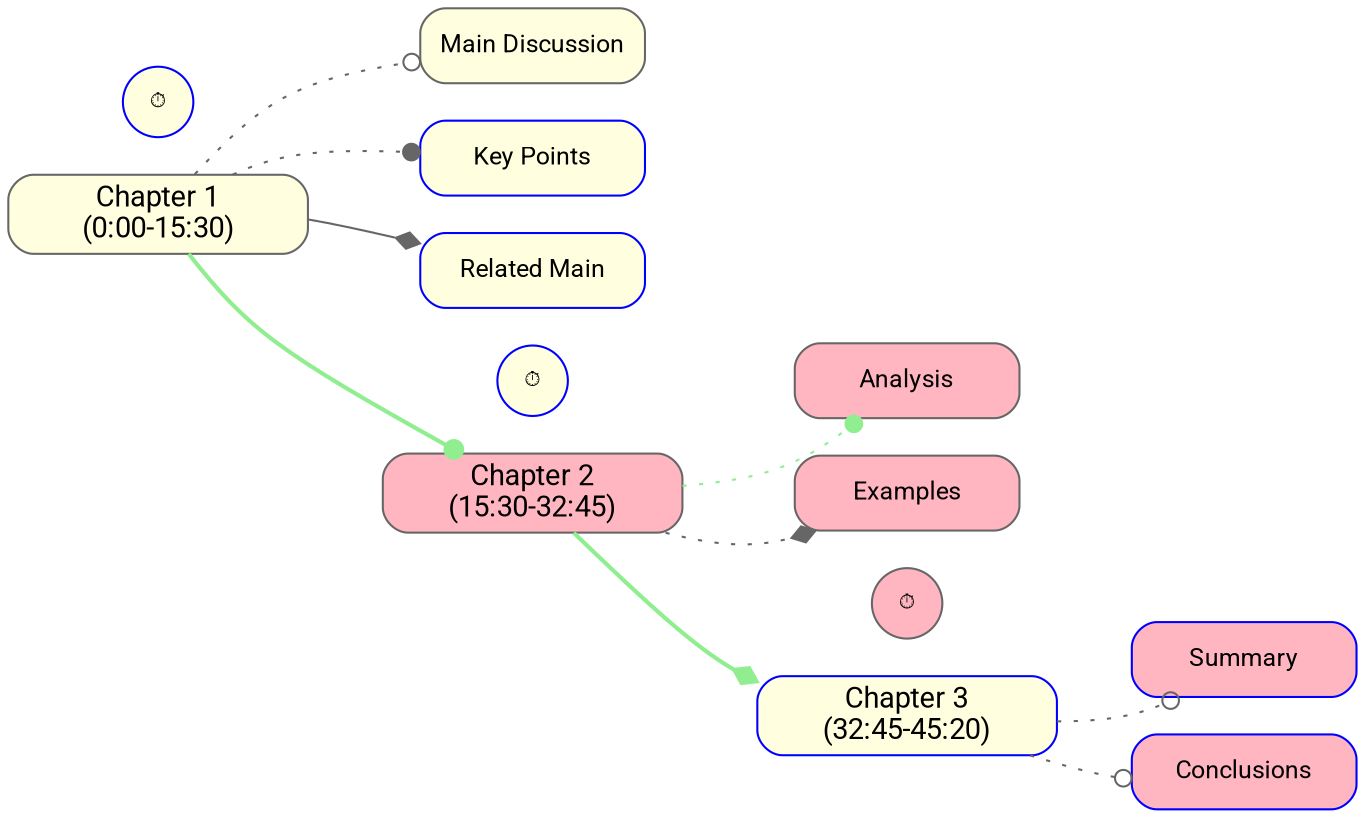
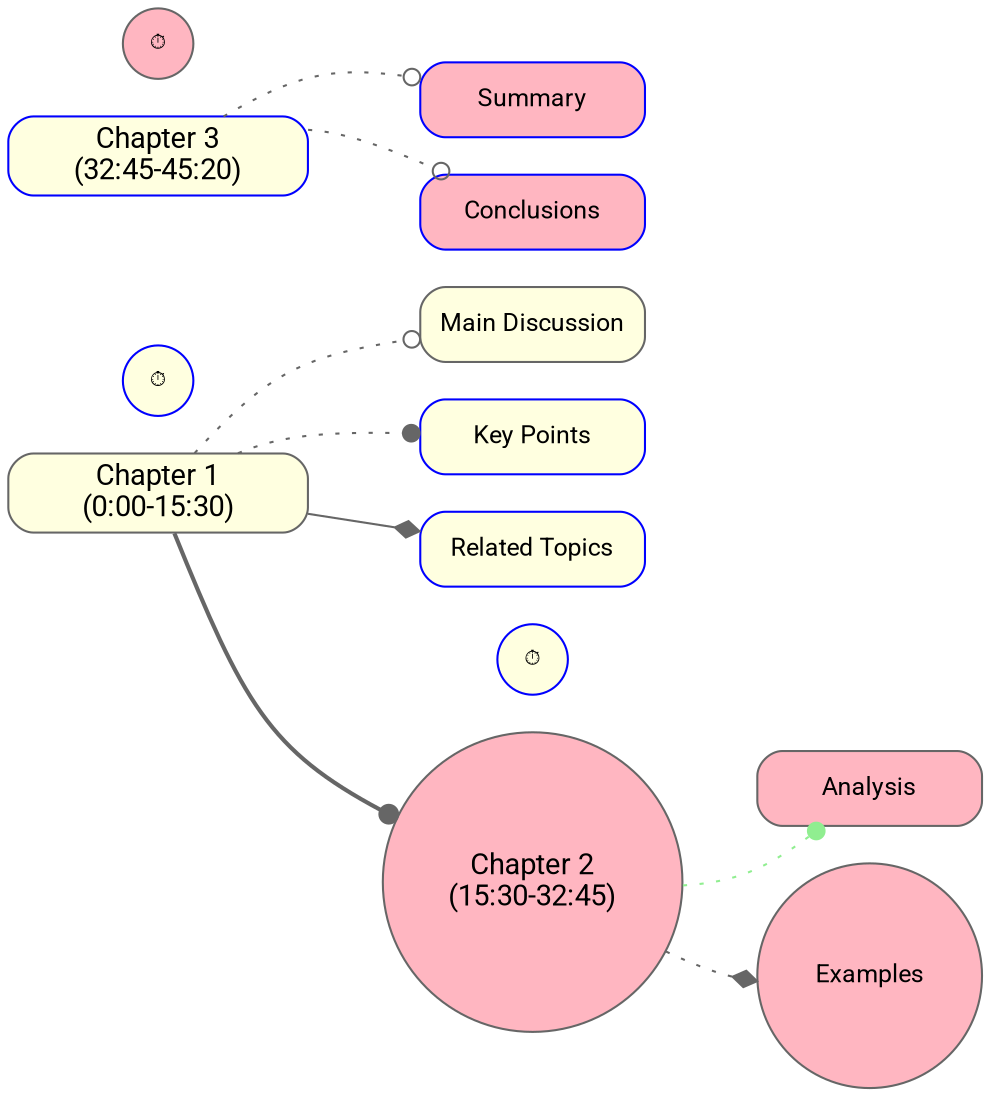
(533, 270) -> (533, 549)
(306, 363) -> (250, 694)
(533, 493) -> (533, 882)
(907, 493) -> (870, 976)
(651, 605) -> none
